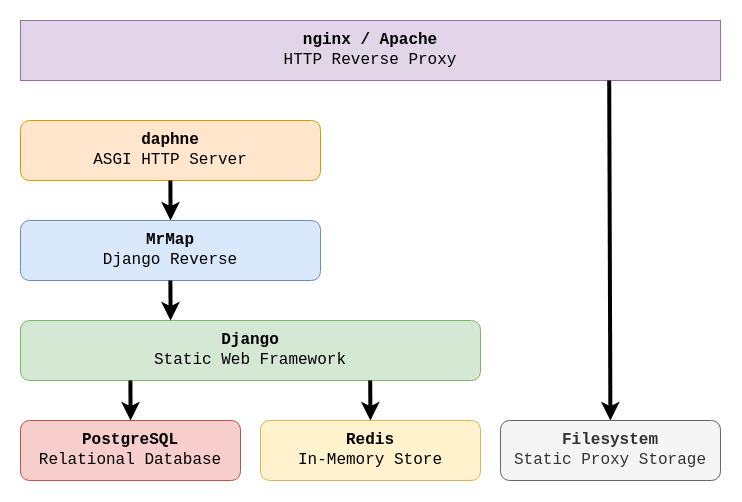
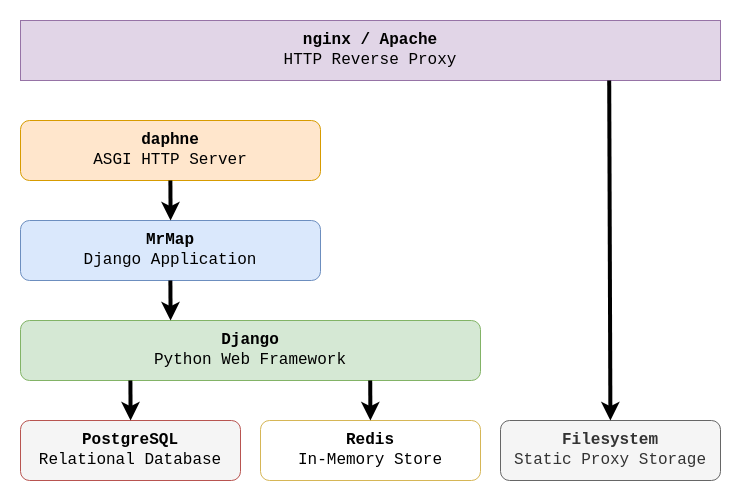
(171, 251) -> (171, 251)
(251, 351) -> (251, 351)
(131, 451) -> (131, 451)
(371, 451) -> (371, 451)
